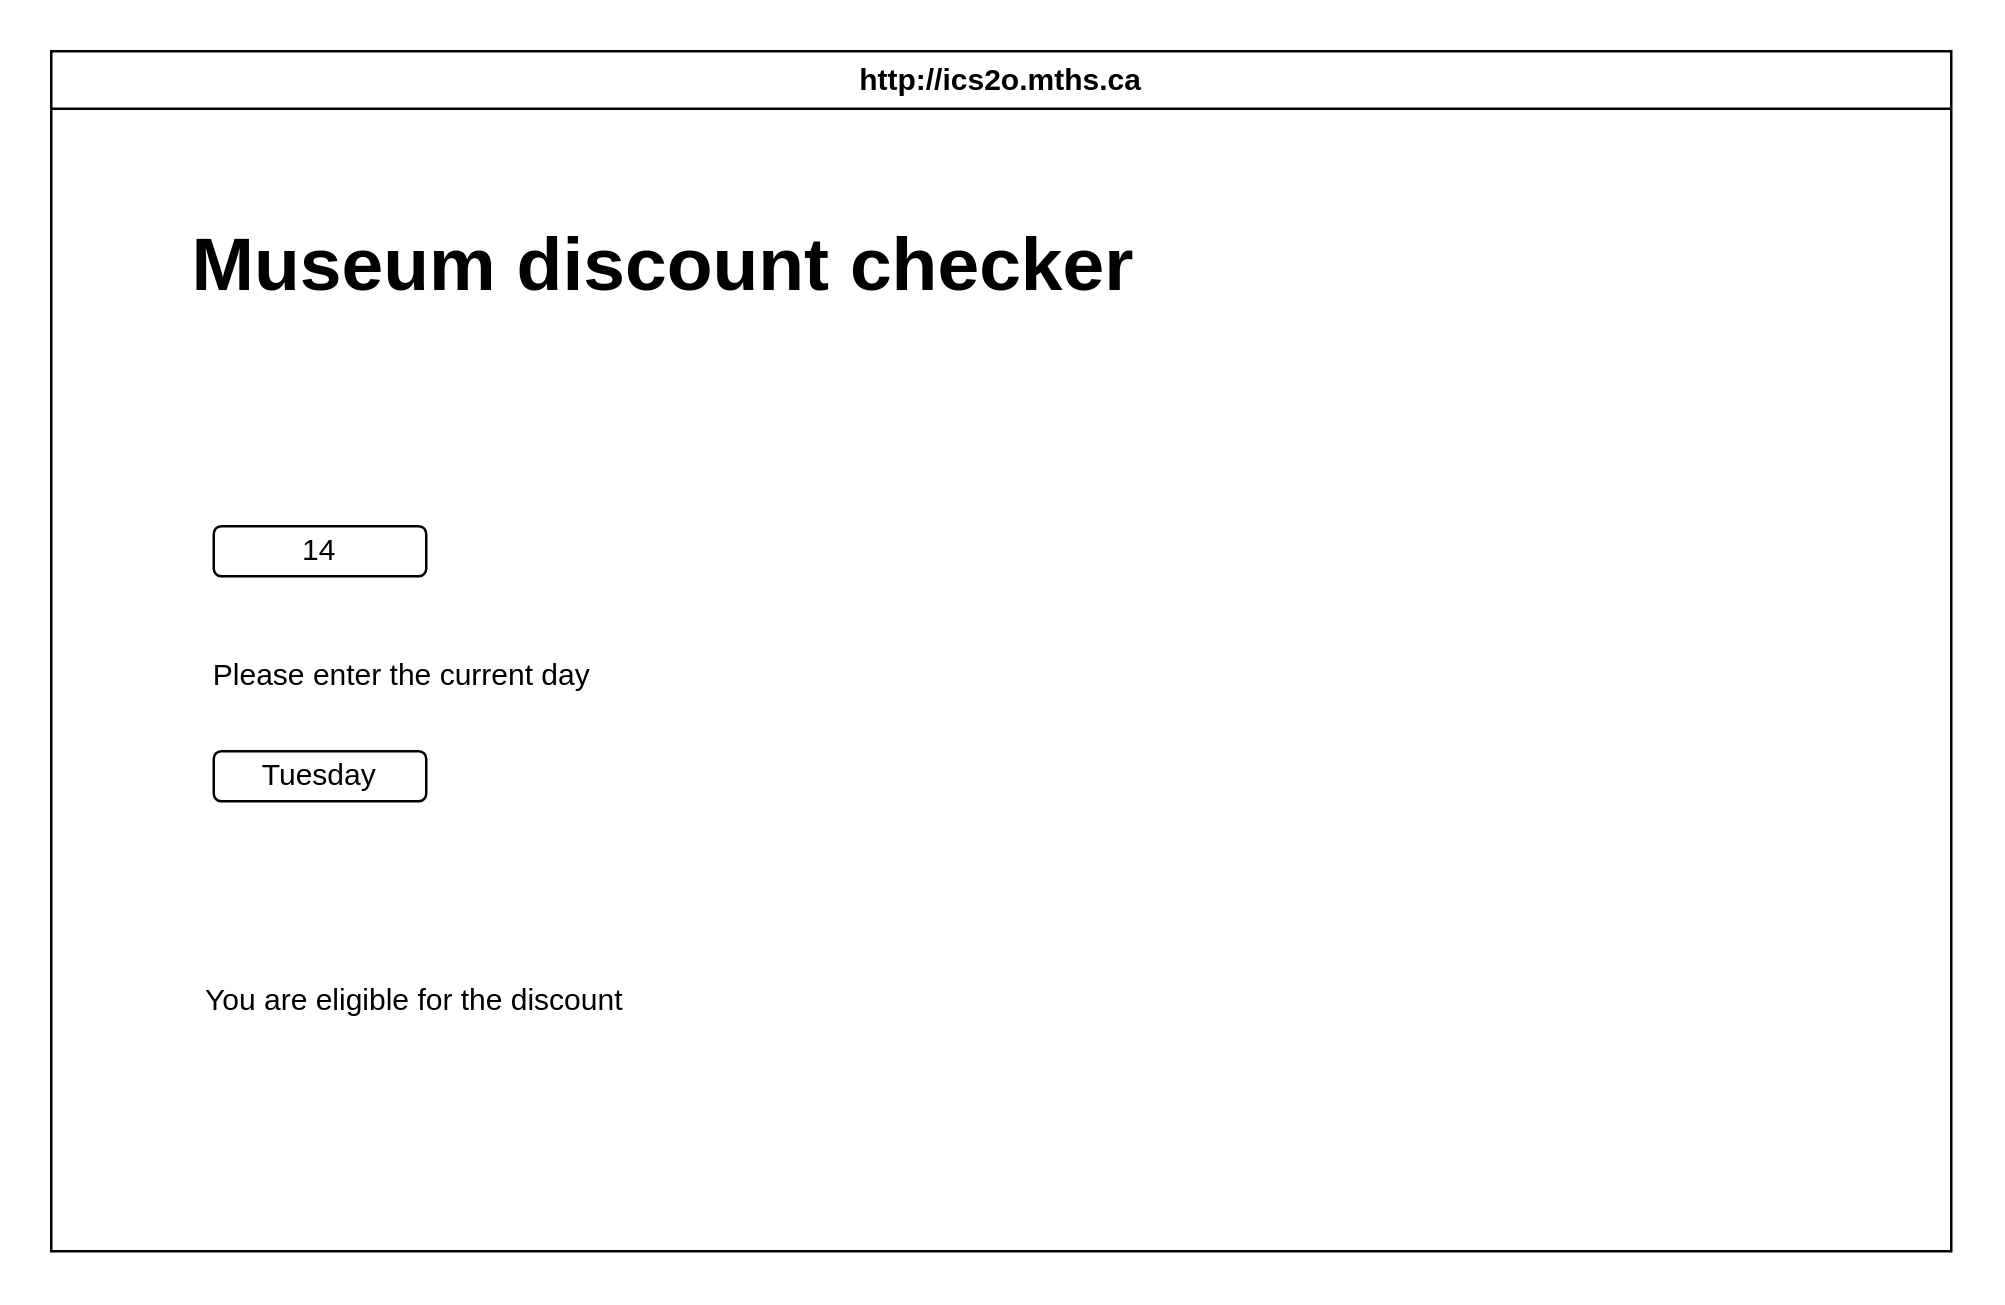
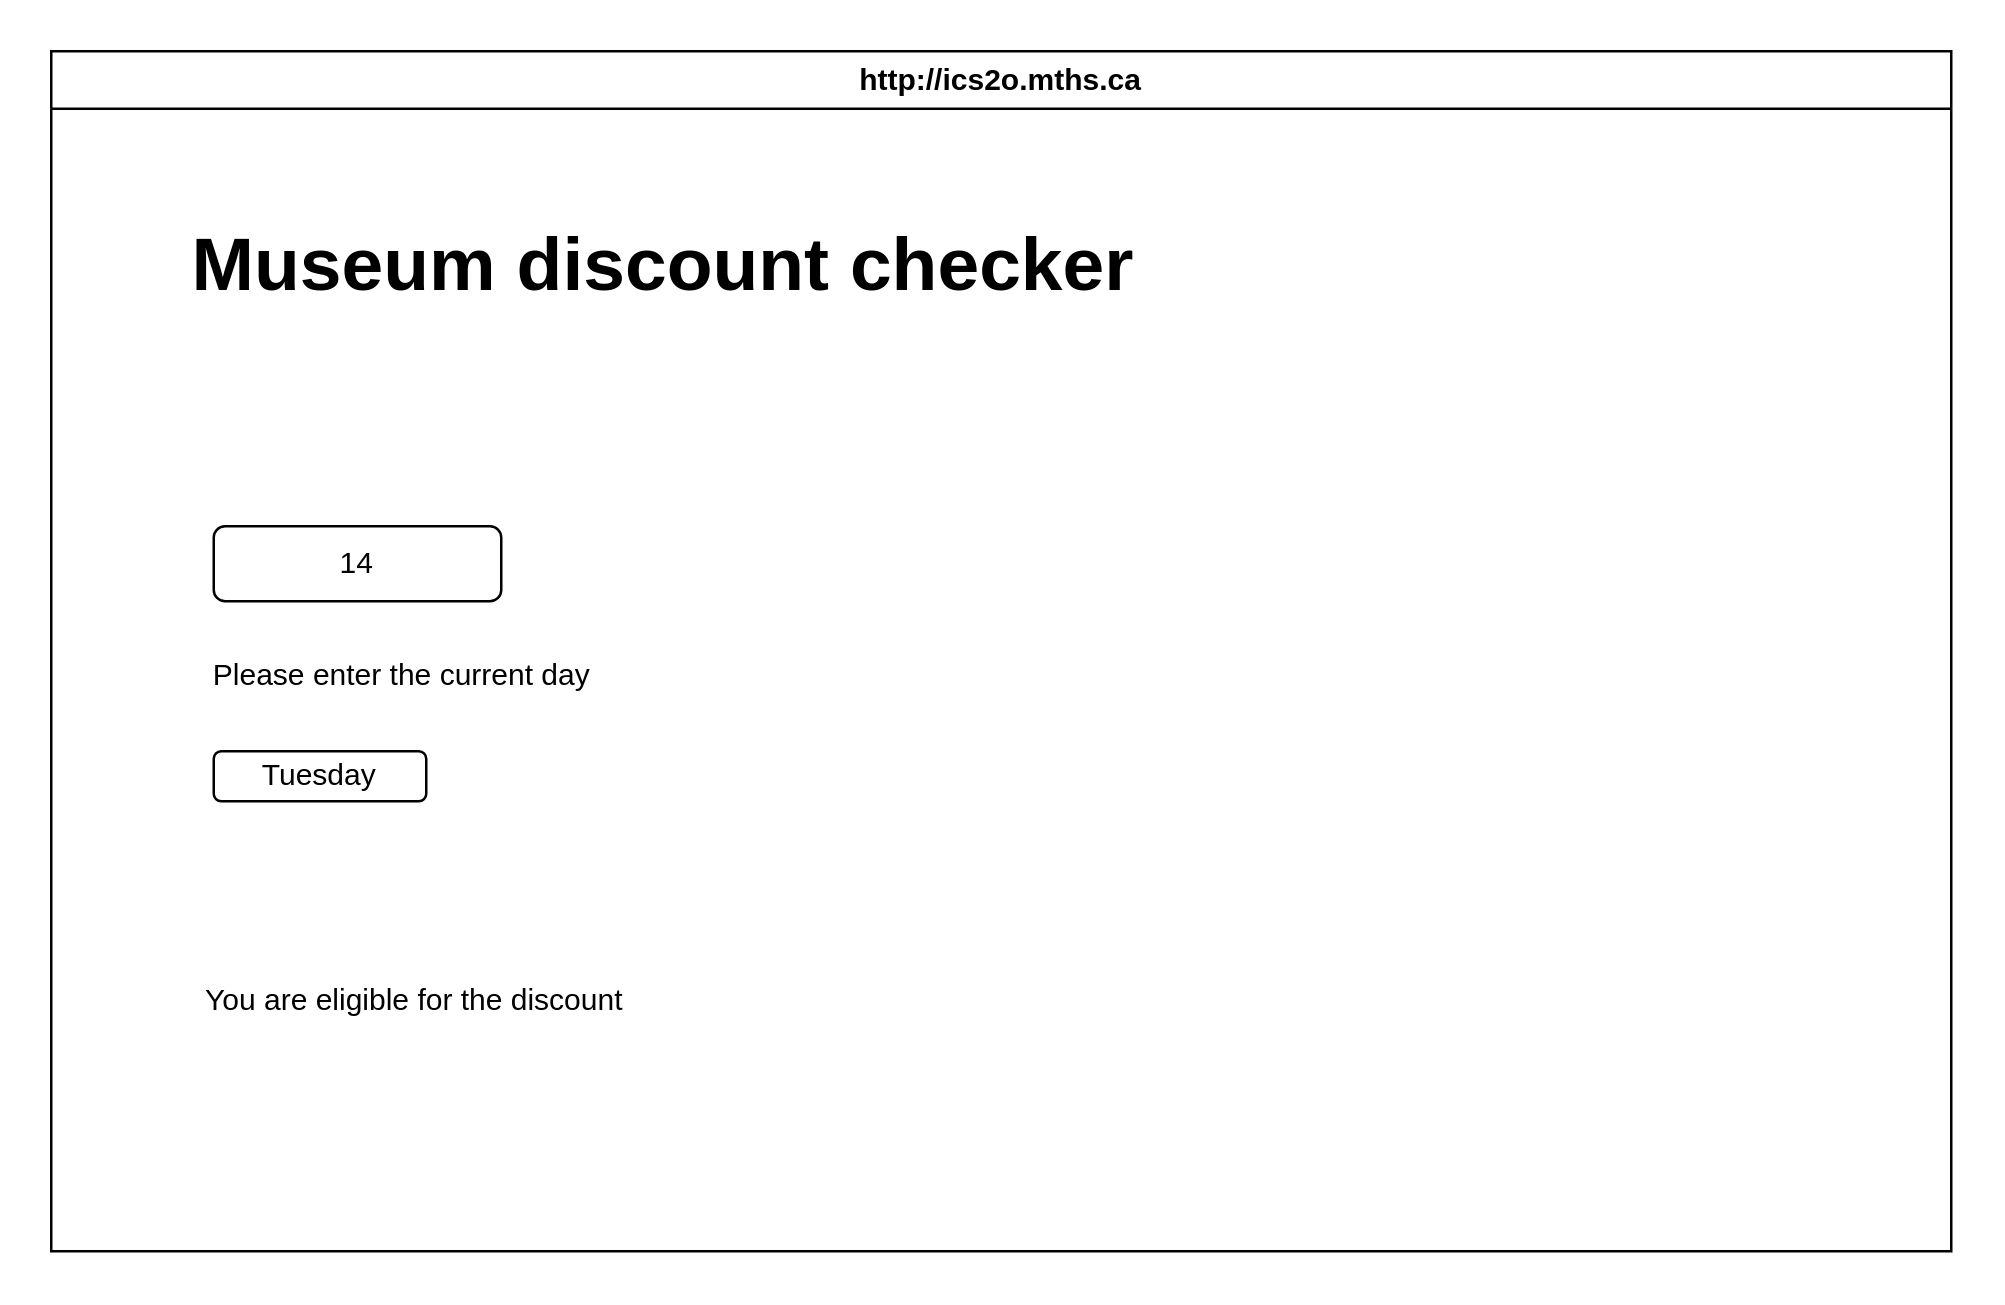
(320, 551) -> (358, 564)
